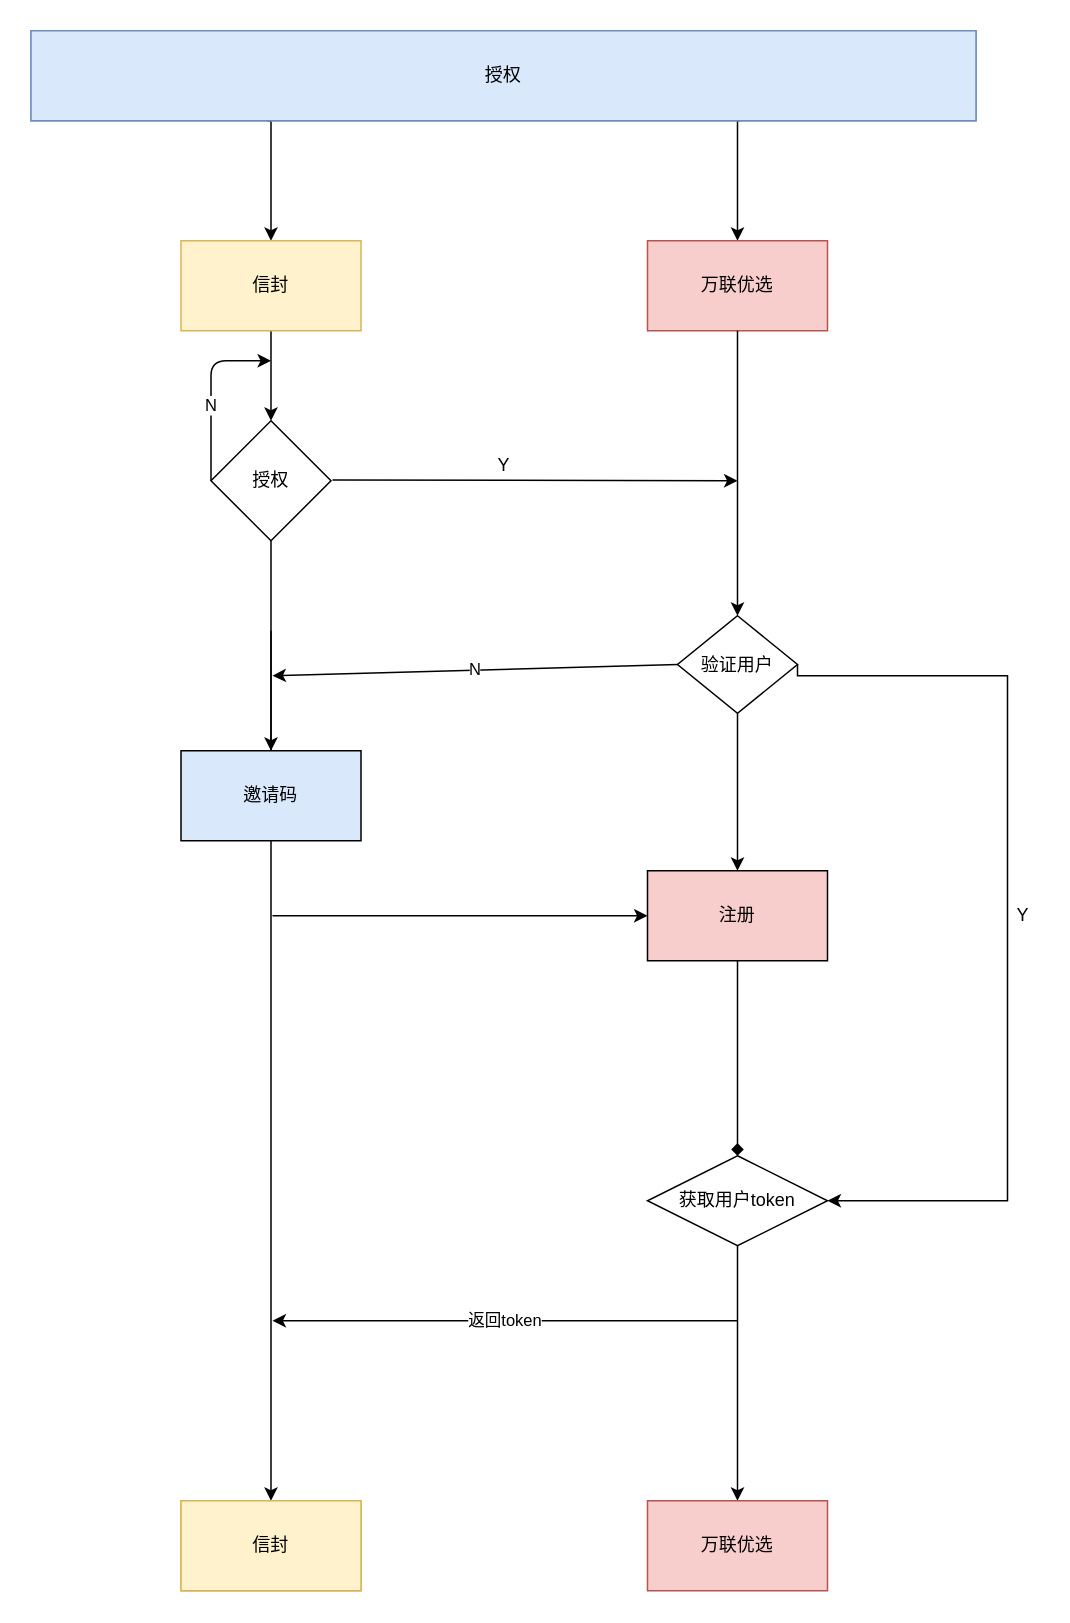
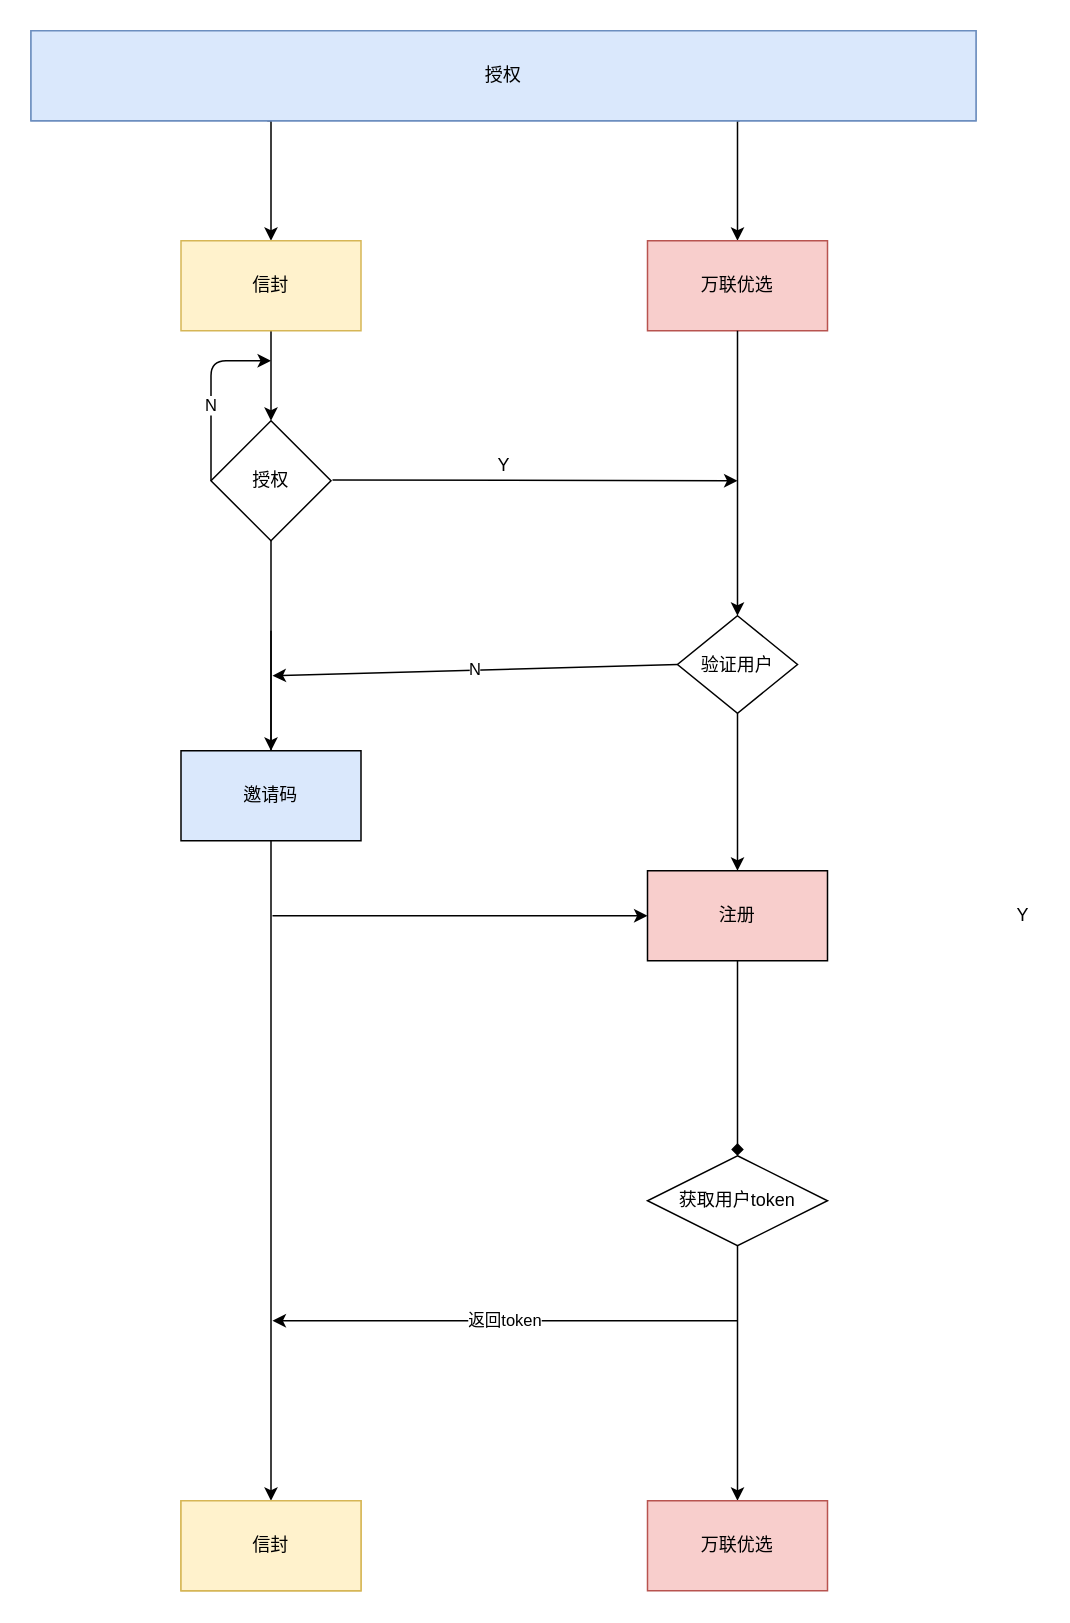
(1007, 913) -> none
